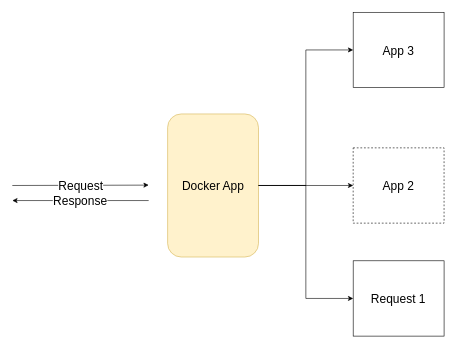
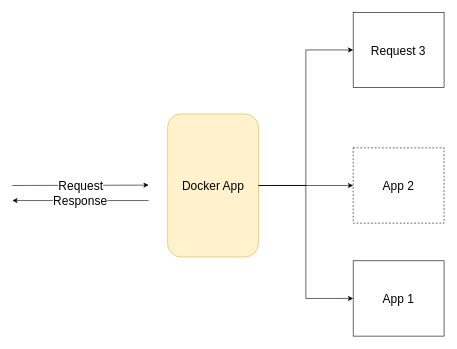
(399, 50) -> (399, 50)
(399, 299) -> (399, 299)
